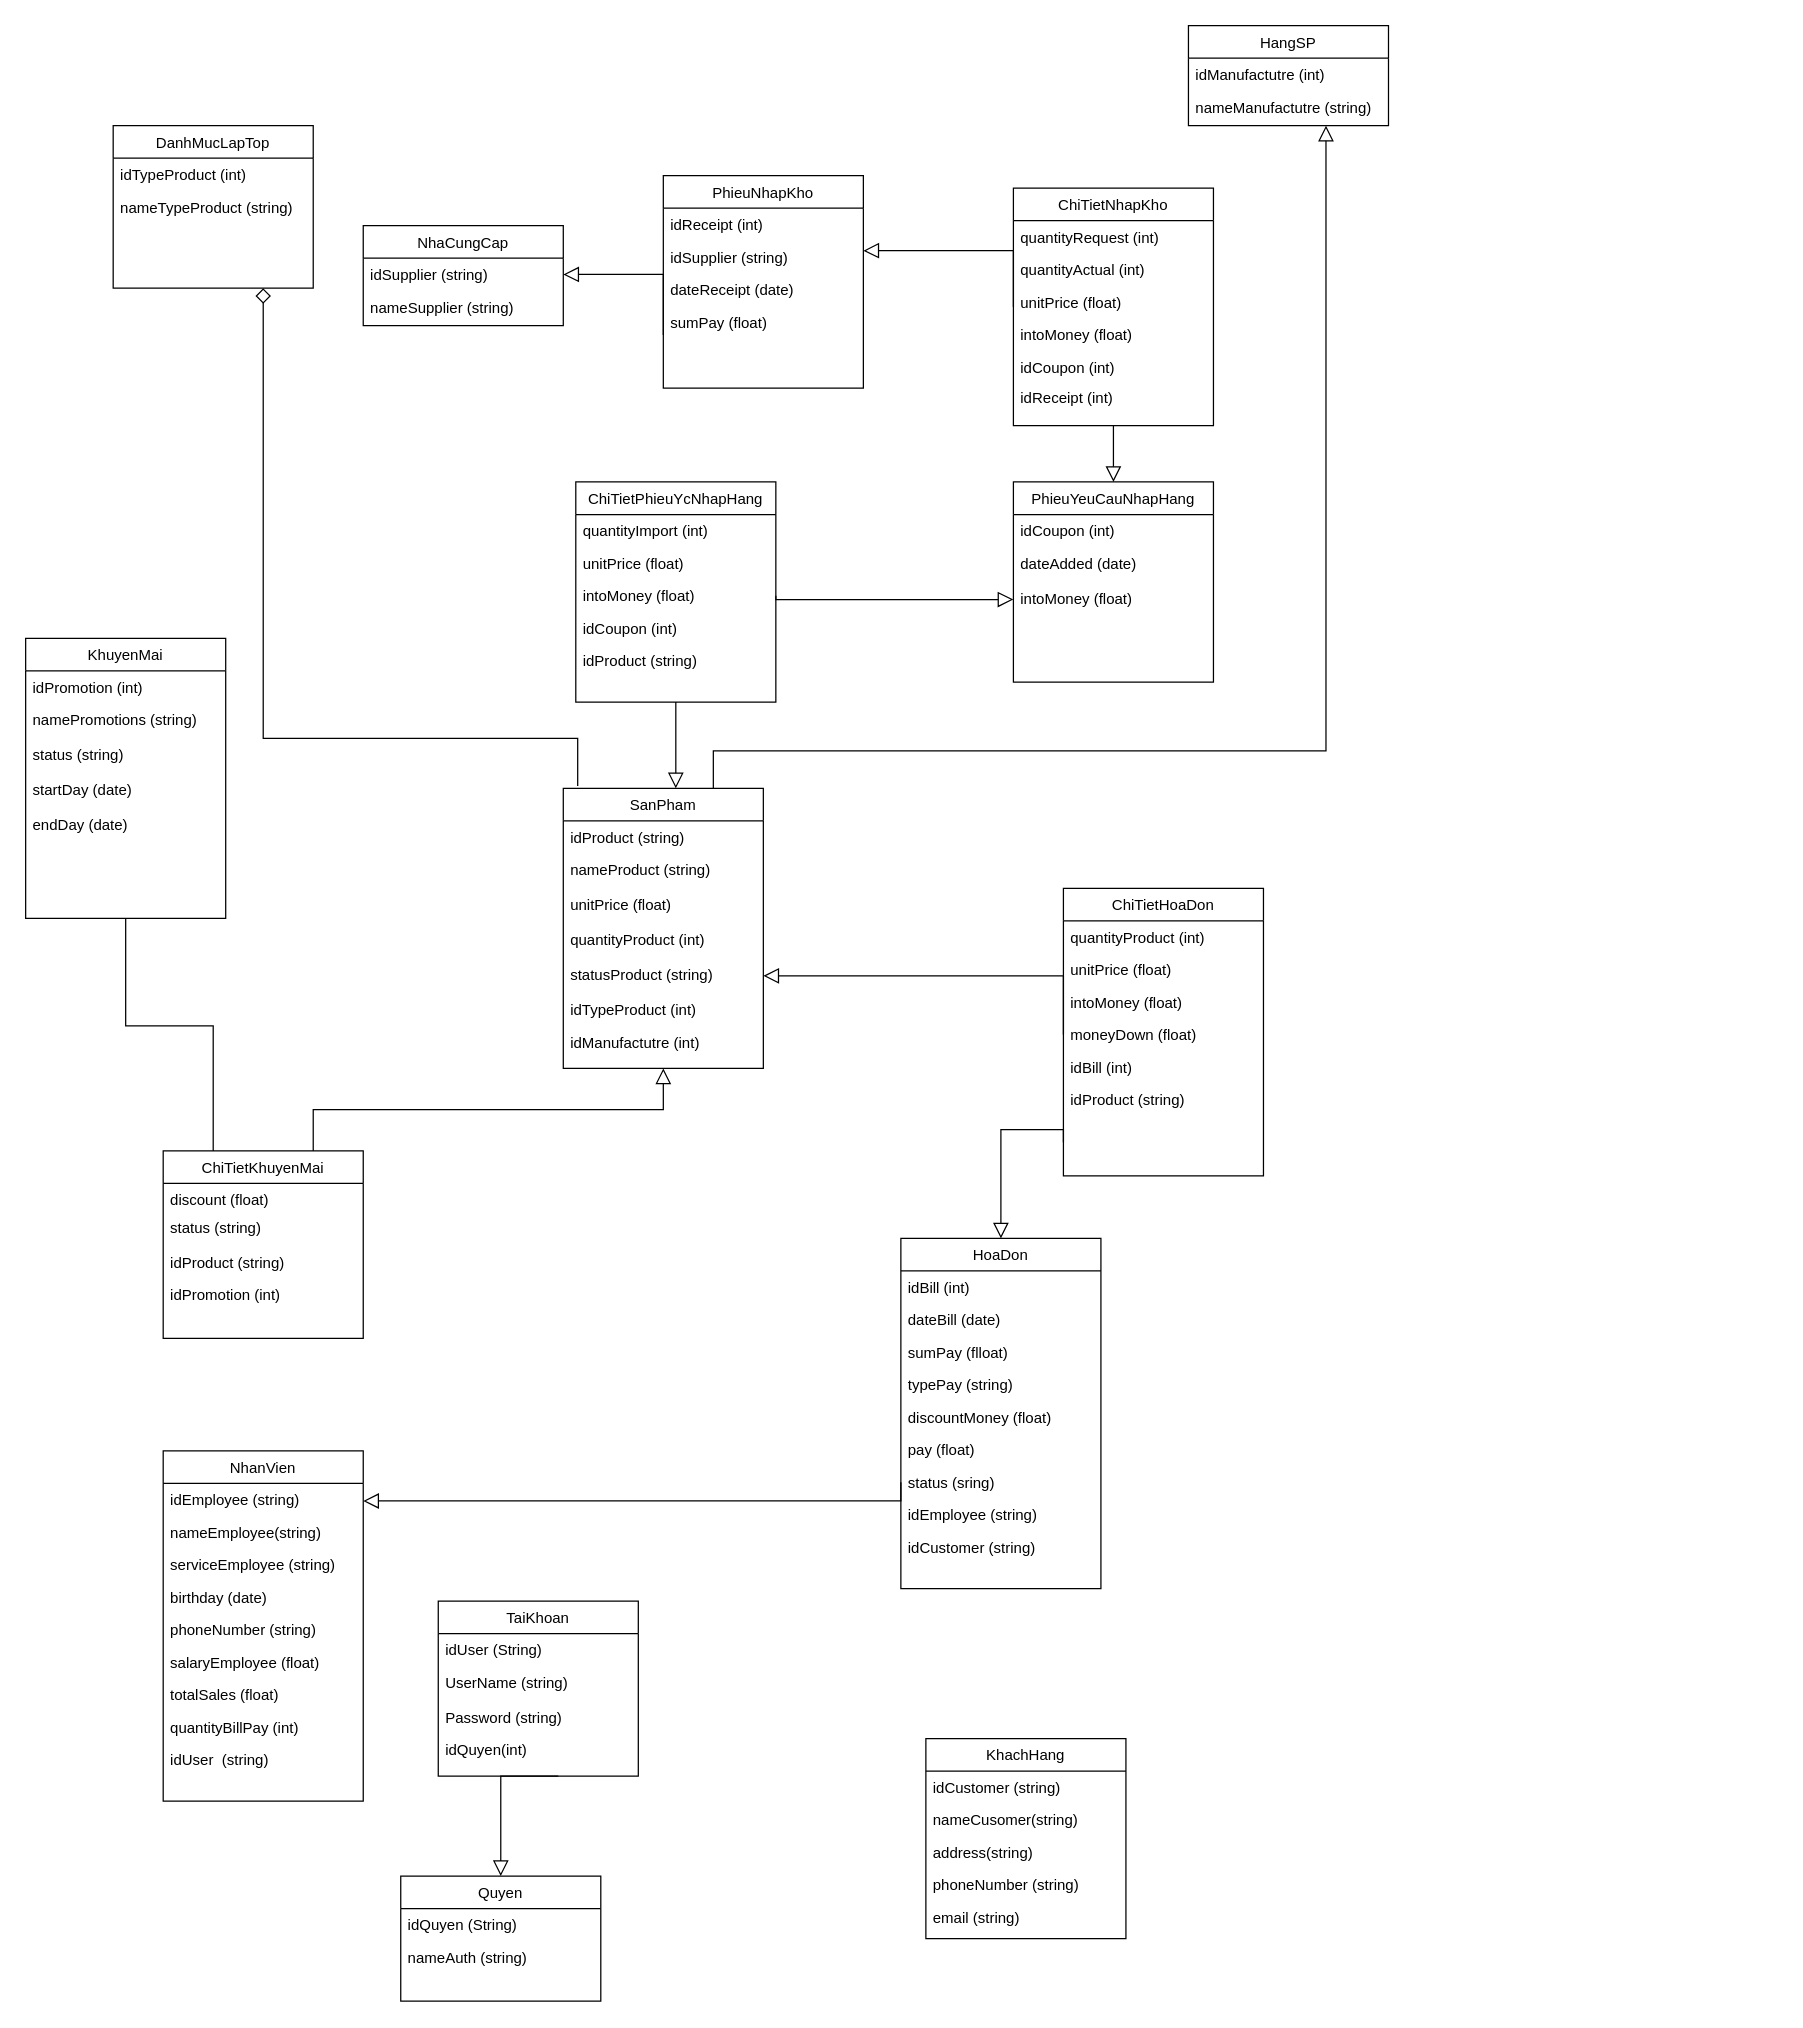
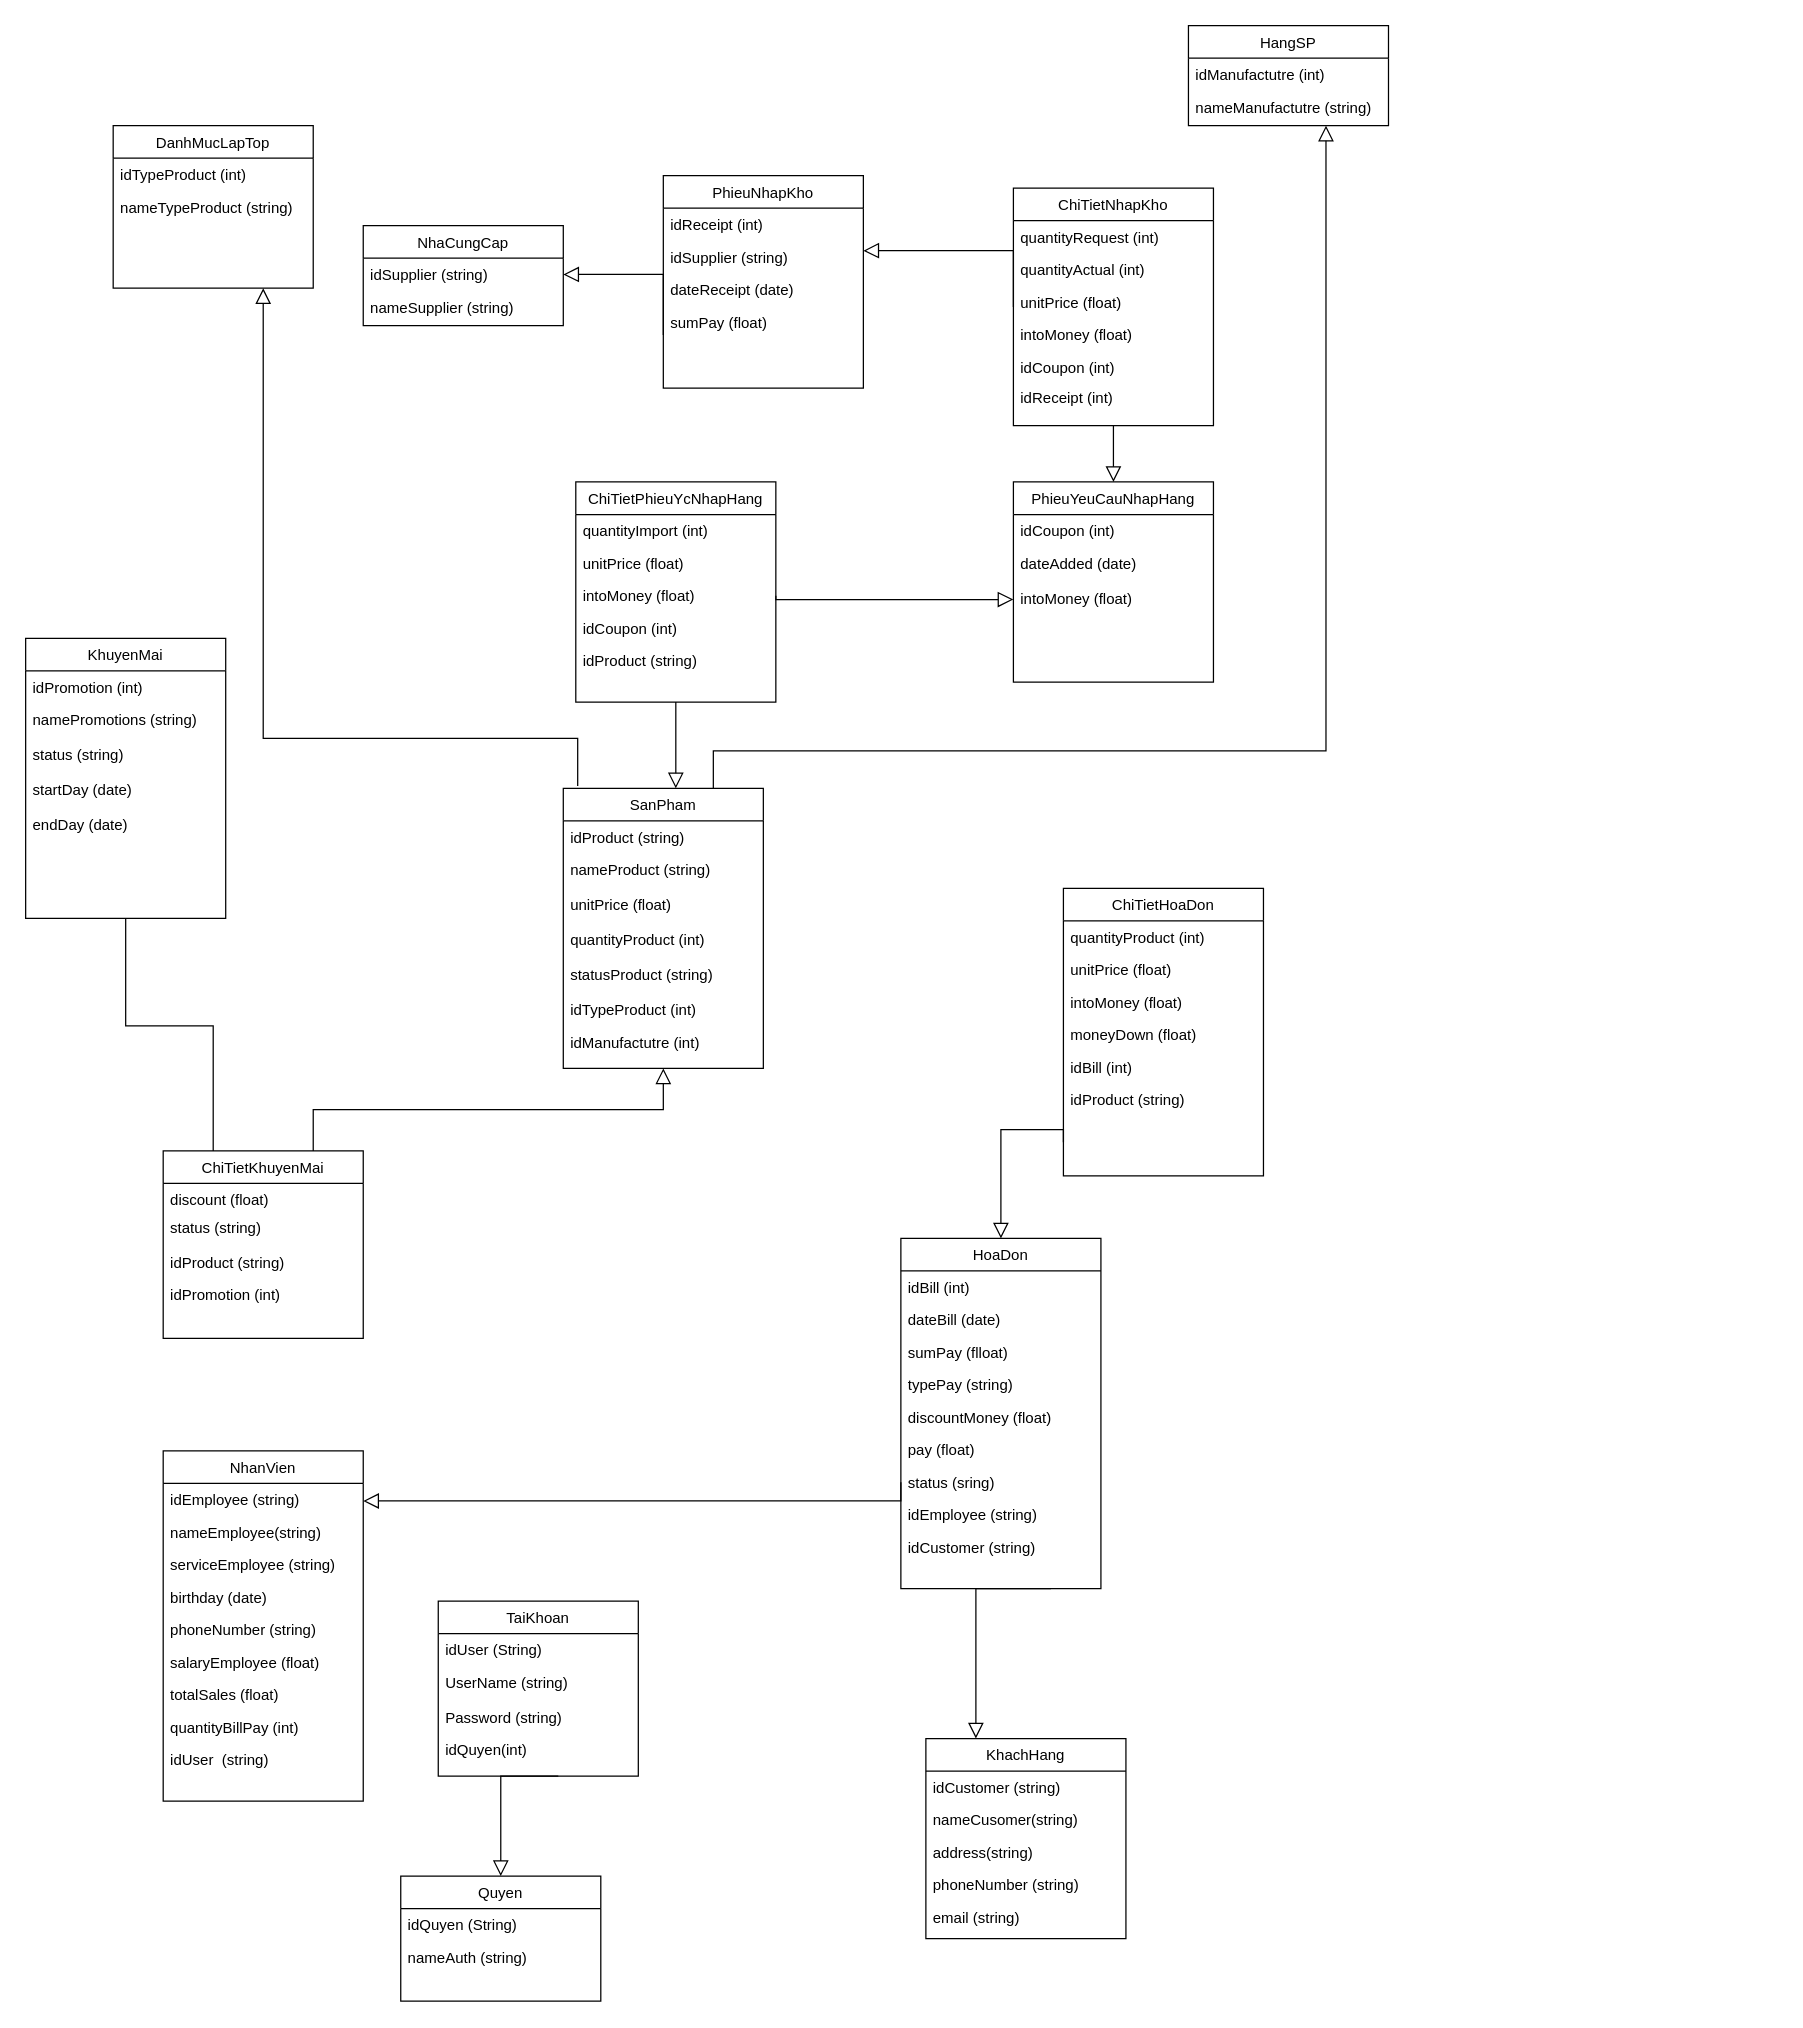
(263, 304) -> (263, 304)
(920, 976) -> none
none -> (976, 1657)
